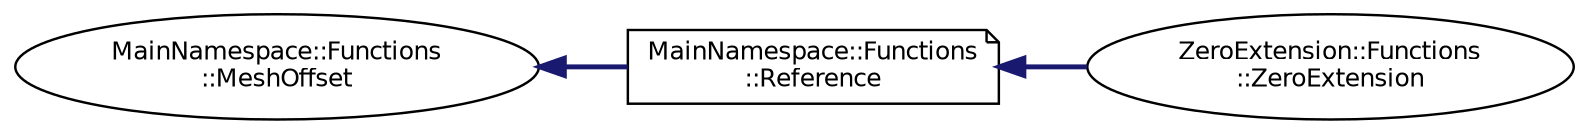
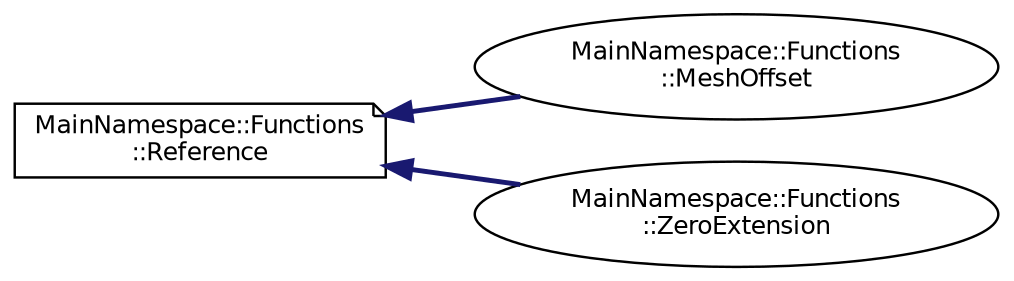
(596, 67) -> (466, 104)
(1331, 67) -> (737, 214)
